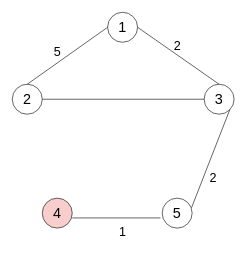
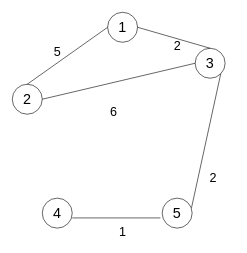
(219, 99) -> (210, 63)
none -> (114, 111)
(57, 213) -> (57, 213)
